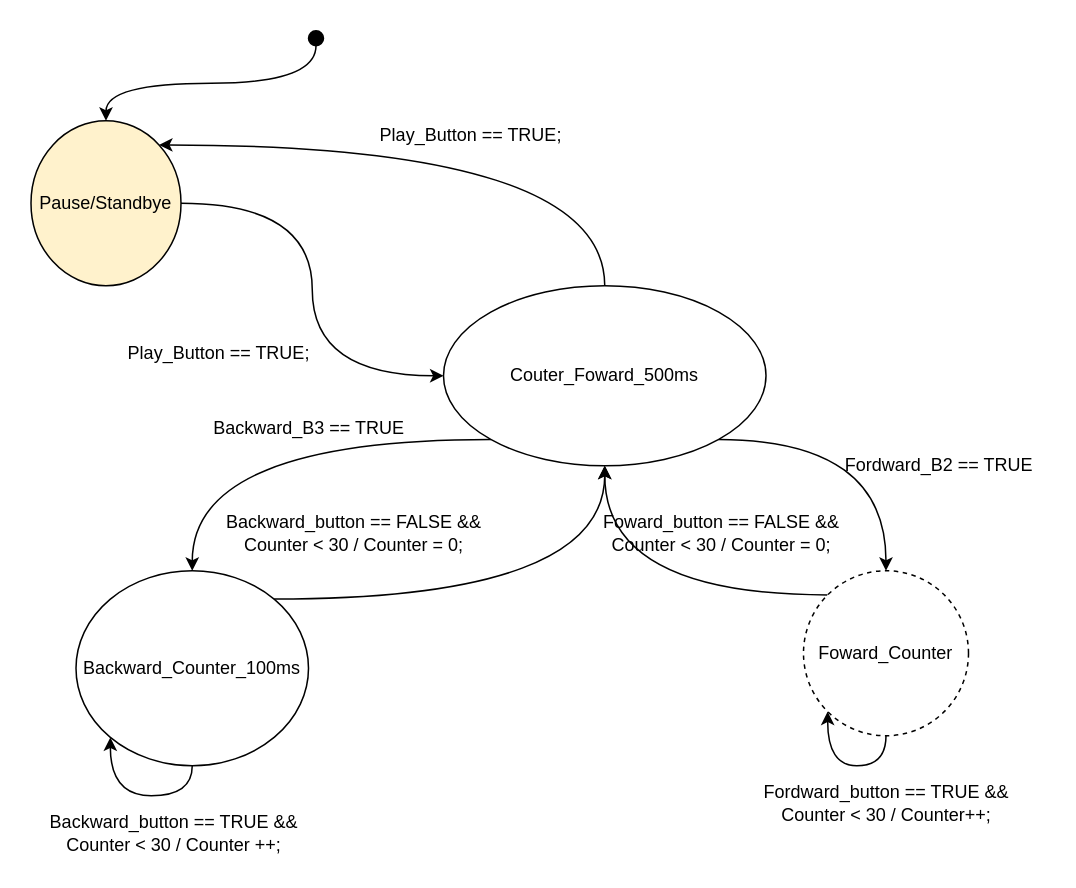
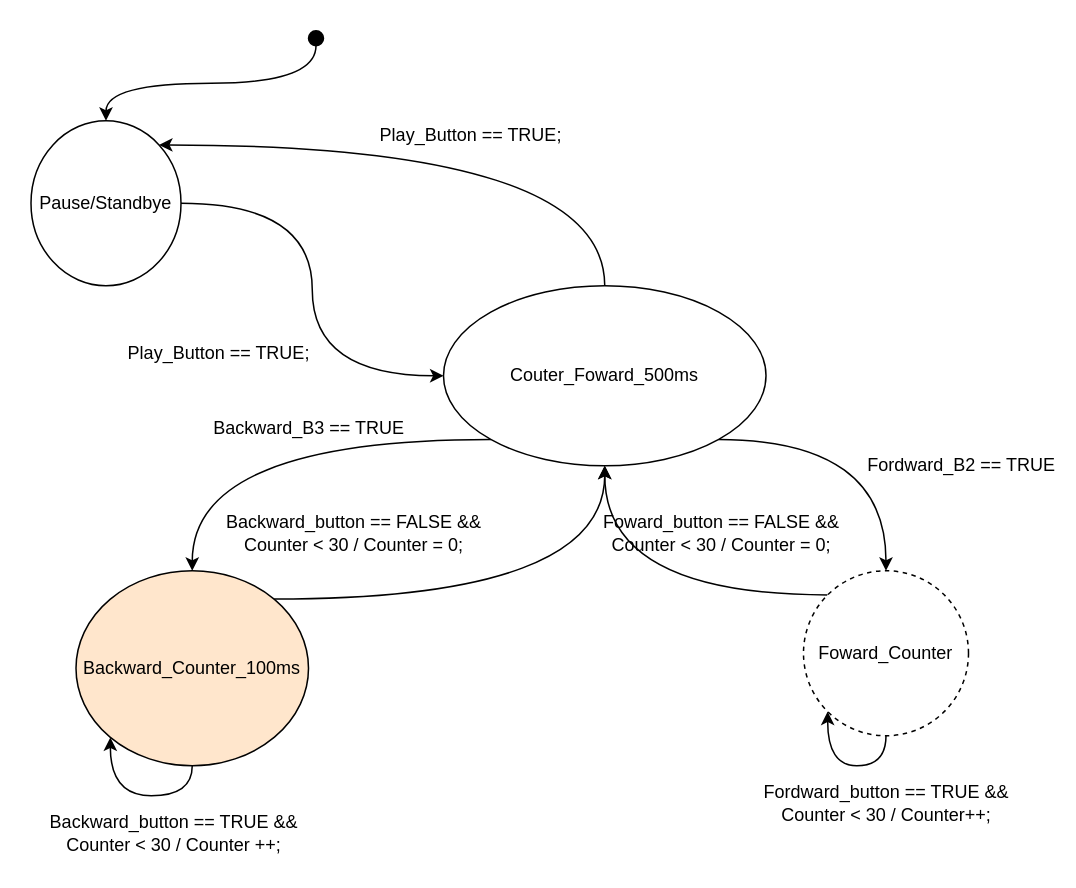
(106, 203) -> (106, 203)
(938, 466) -> (961, 466)
(192, 668) -> (192, 668)
